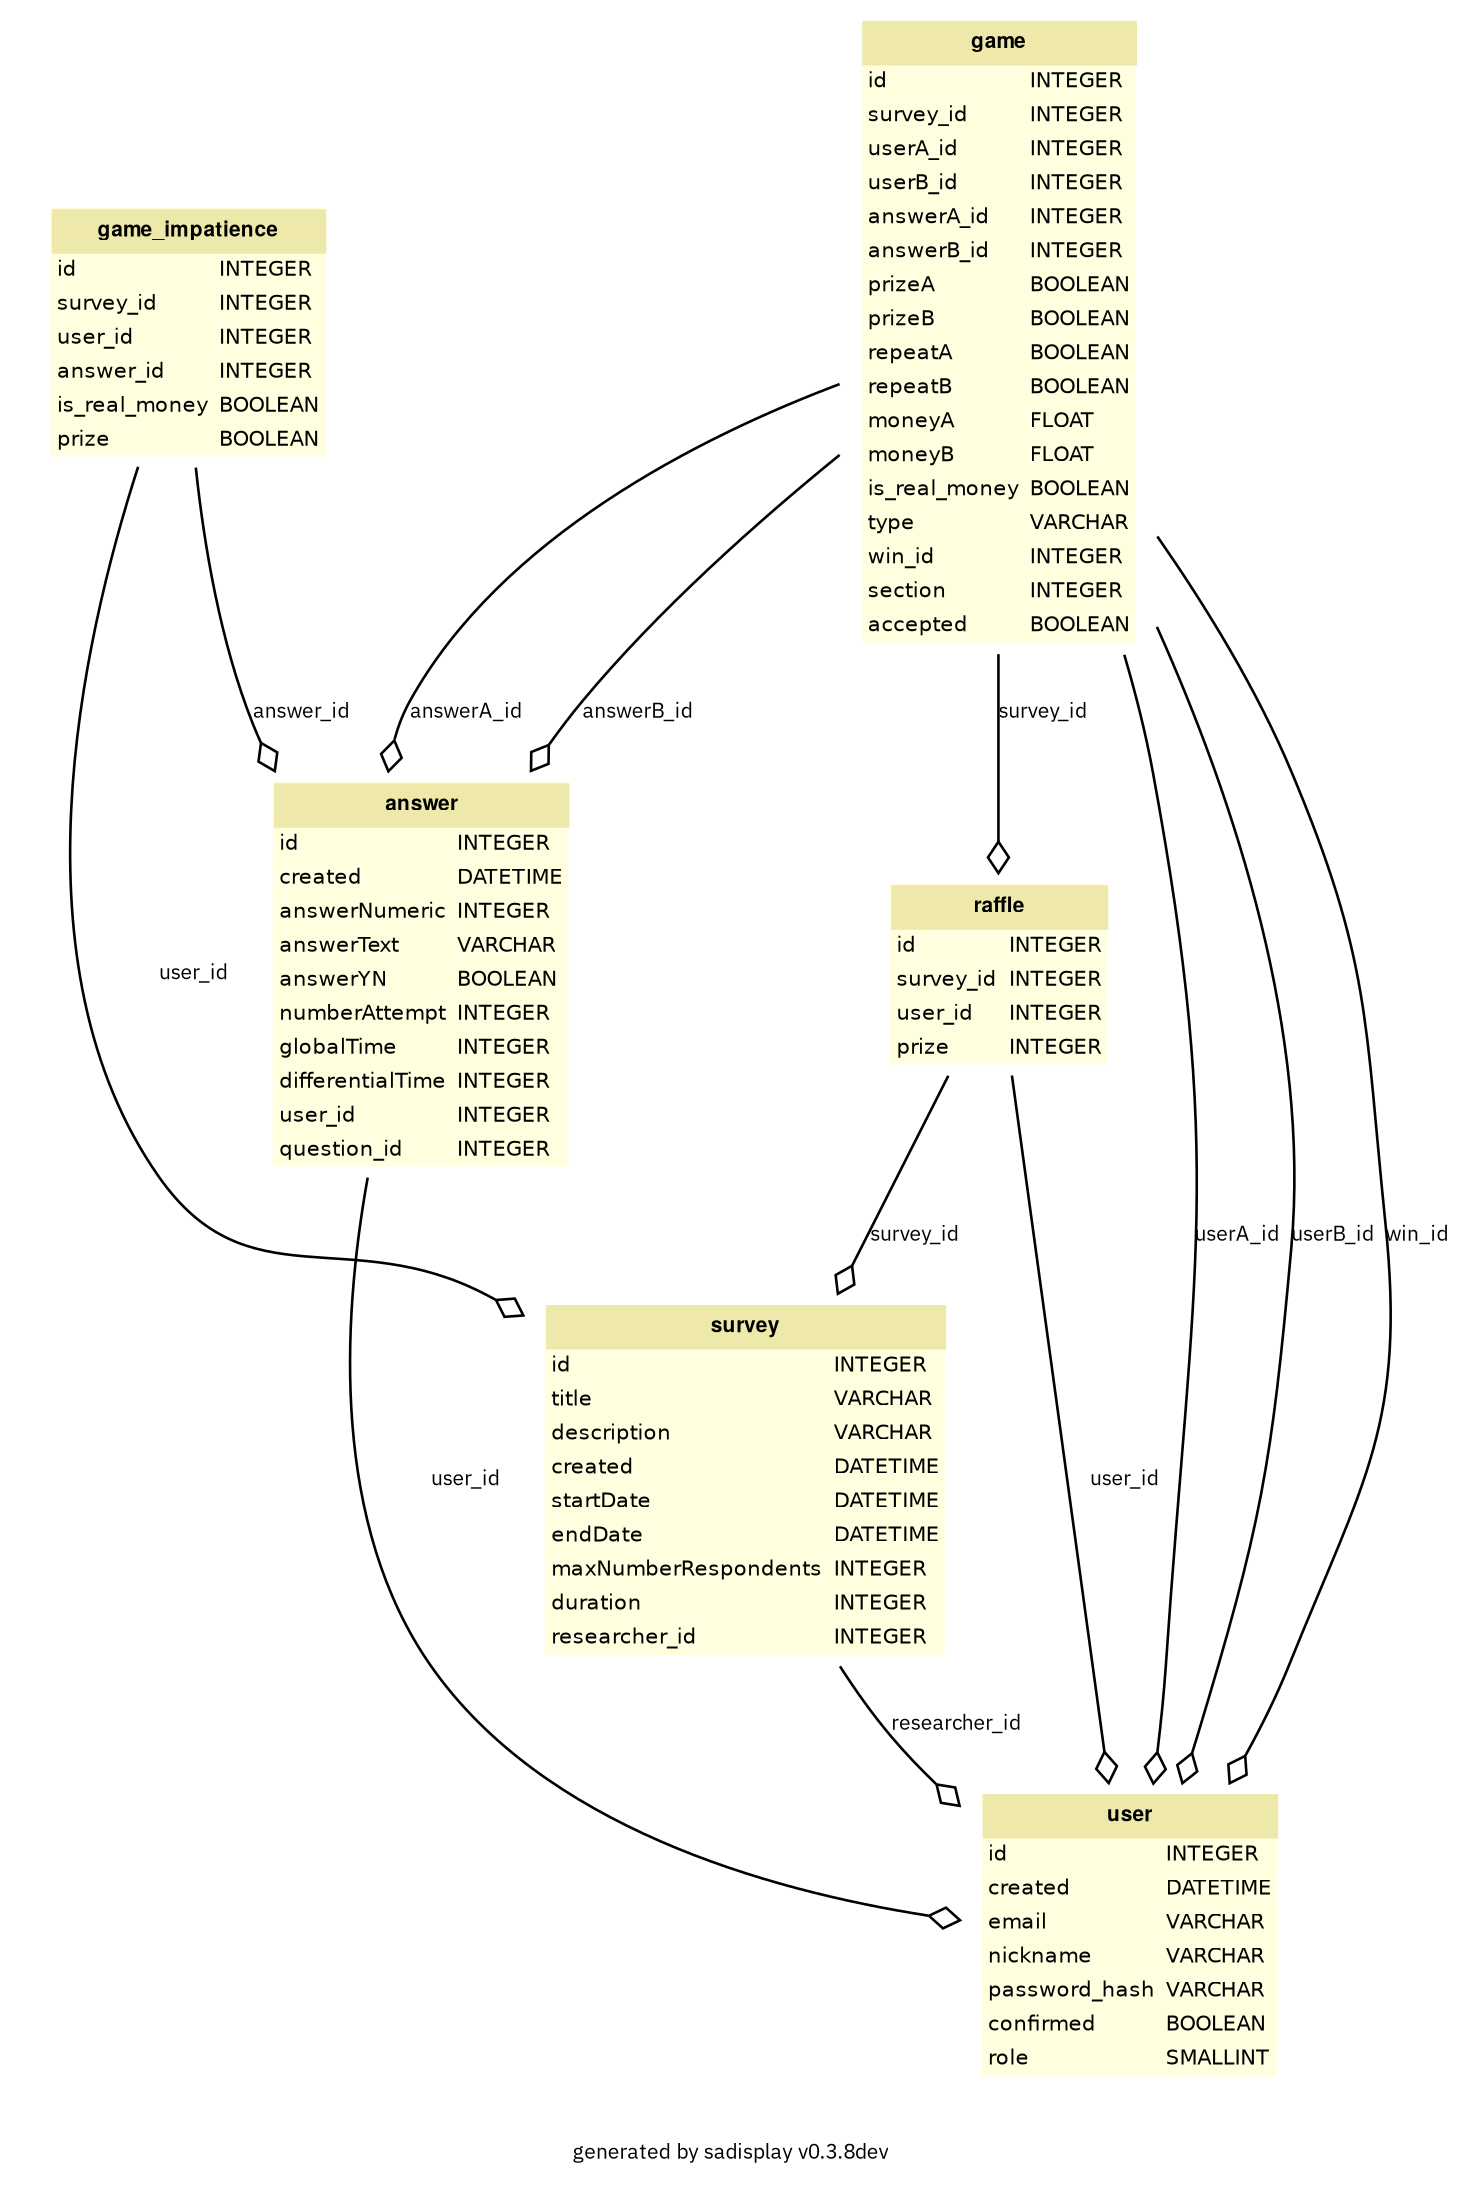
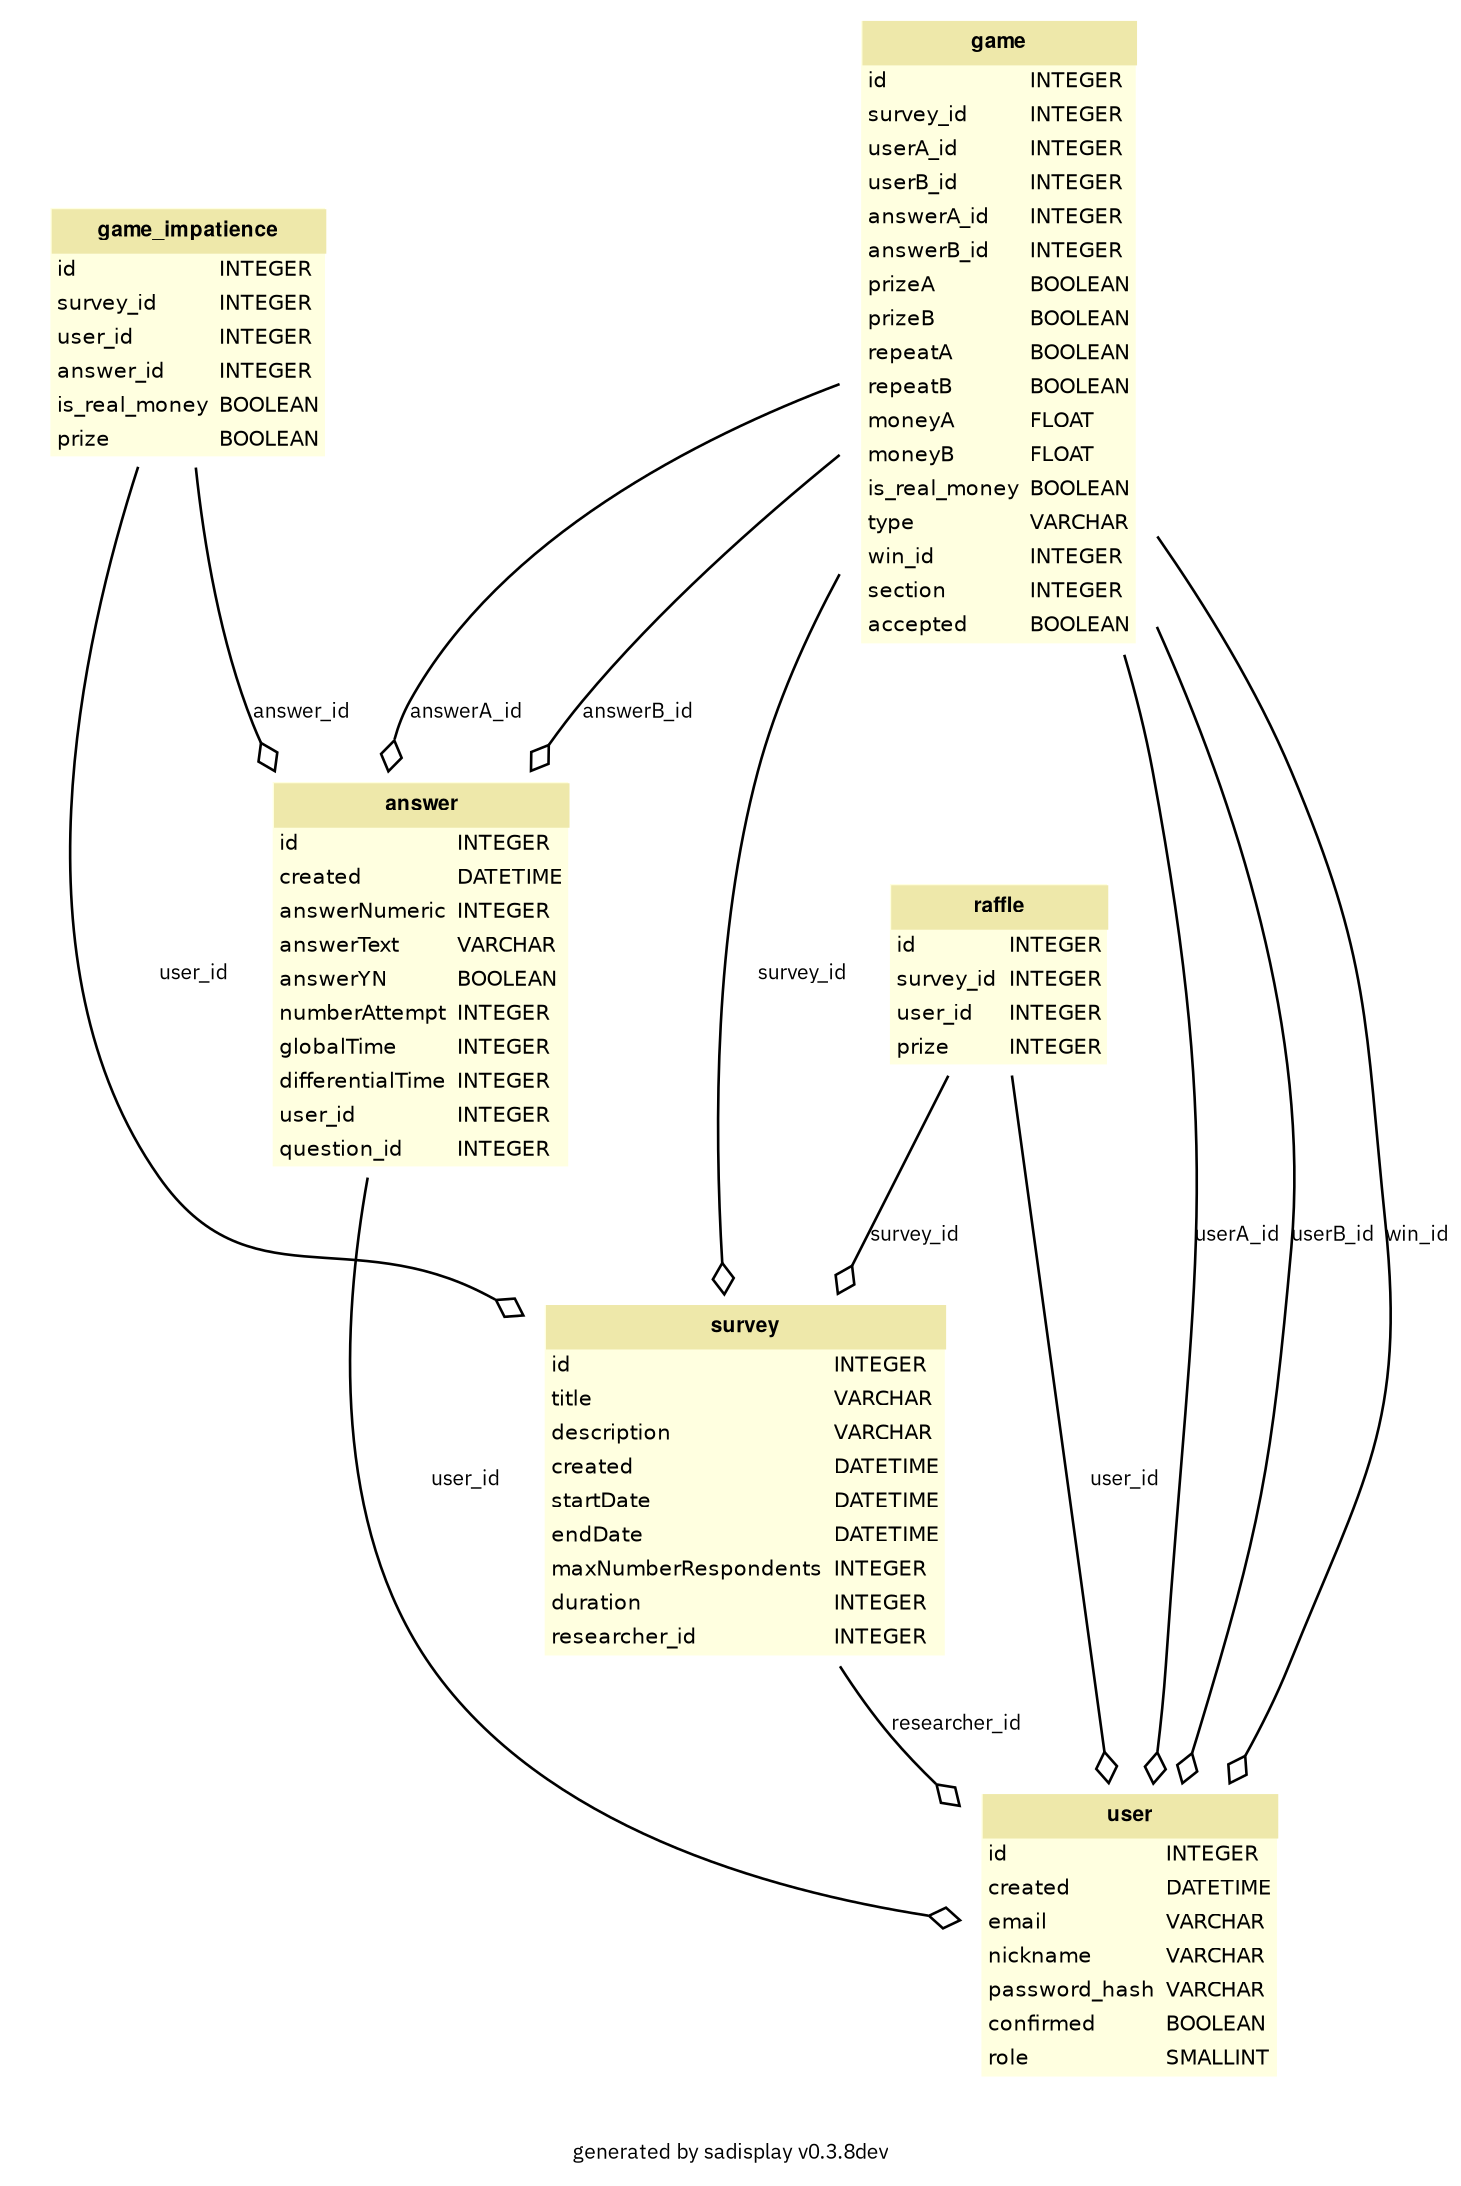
(998, 748) -> (731, 909)
